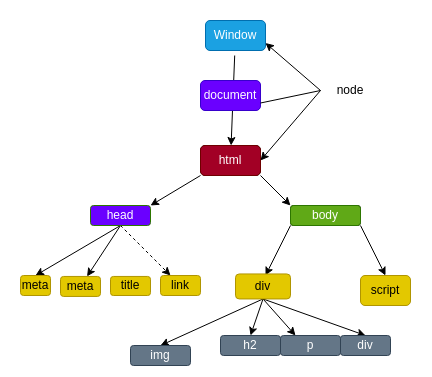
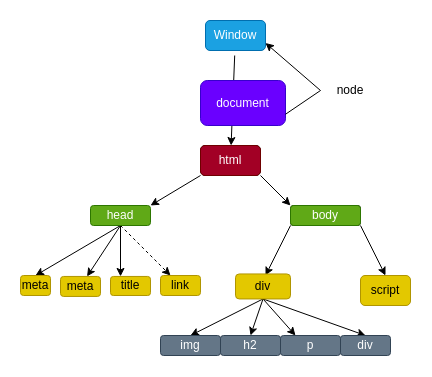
(231, 96) -> (243, 103)
(292, 124) -> none
(121, 216) -> (121, 216)
none -> (121, 249)
(161, 356) -> (191, 346)
